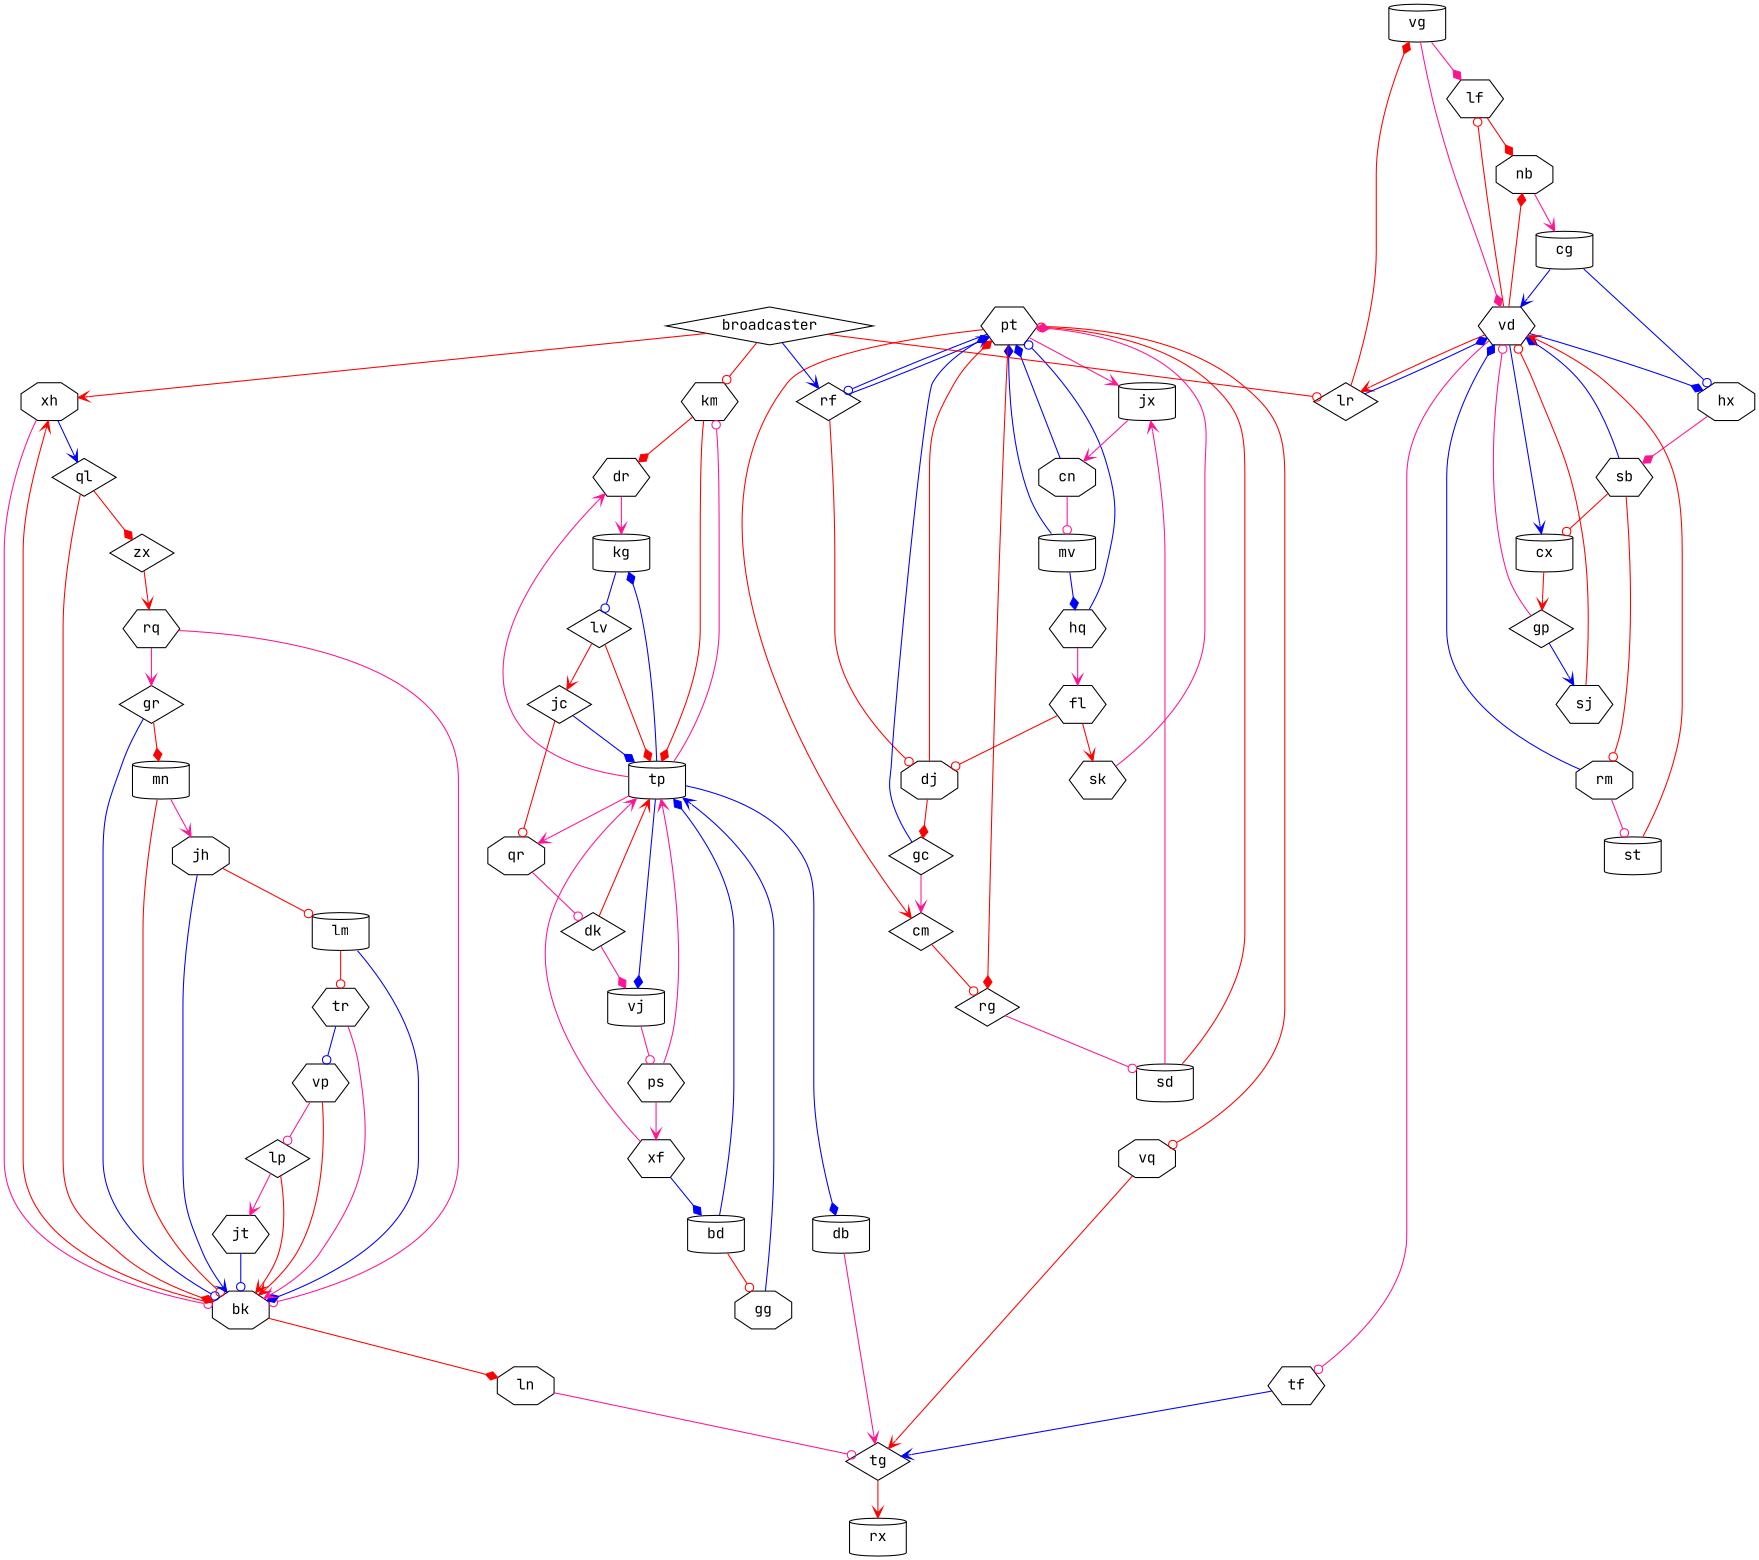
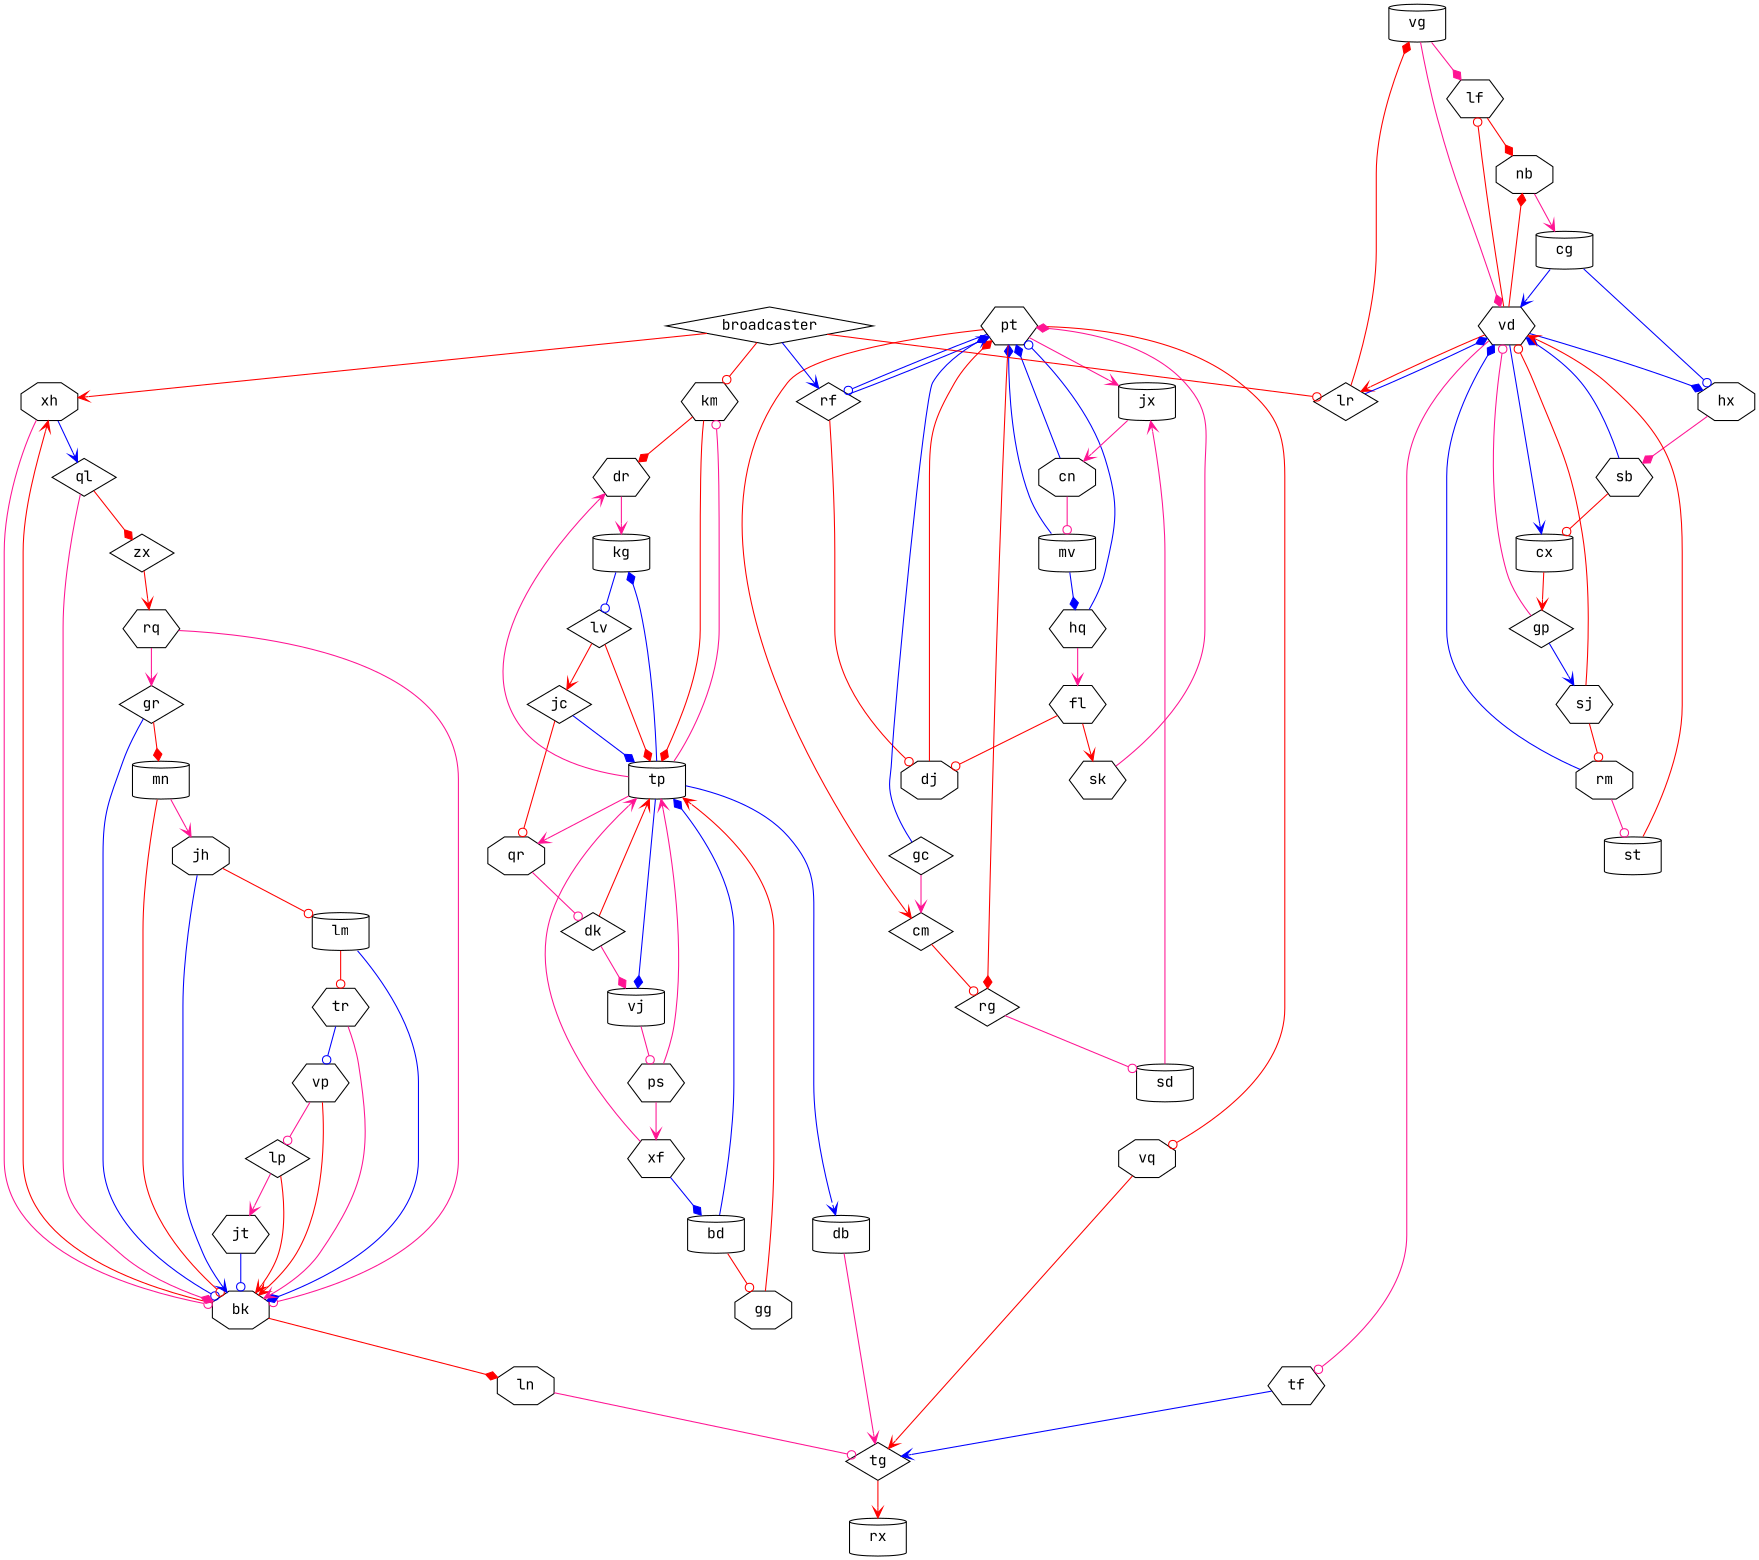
(1630, 625) -> (1593, 738)
(1245, 638) -> none
(926, 812) -> none
(63, 930) -> (63, 930)
(814, 959) -> (814, 959)
(774, 1033) -> (774, 1033)
